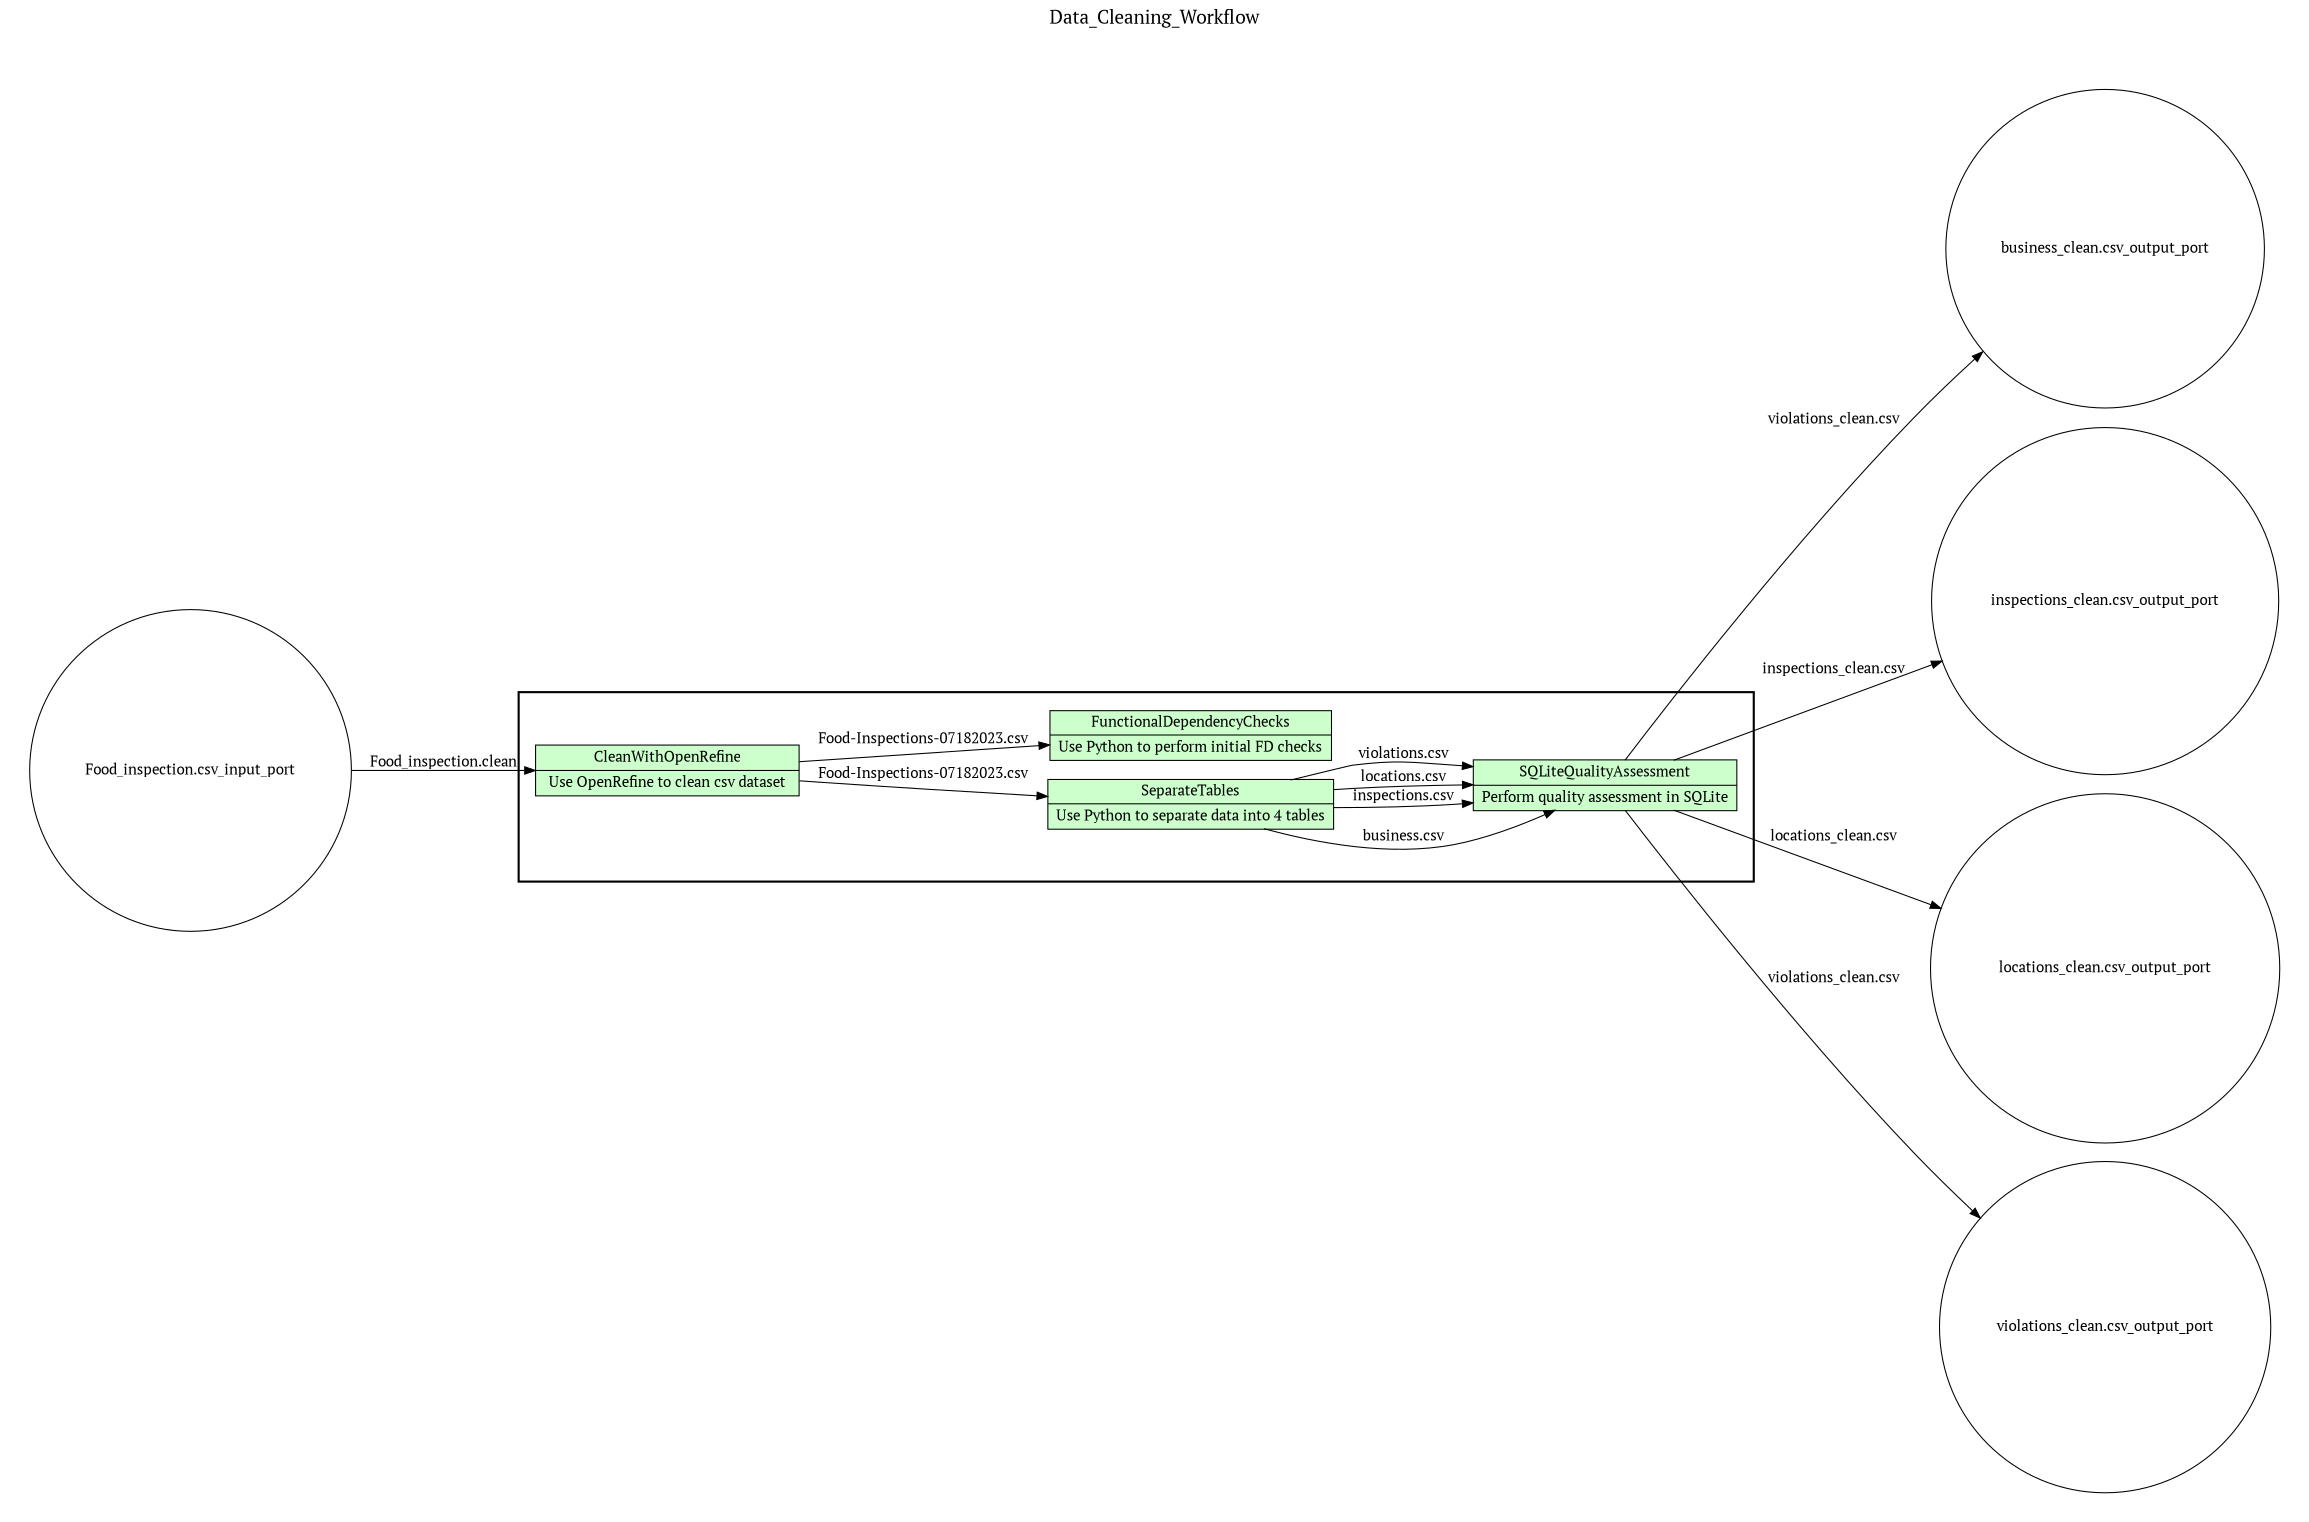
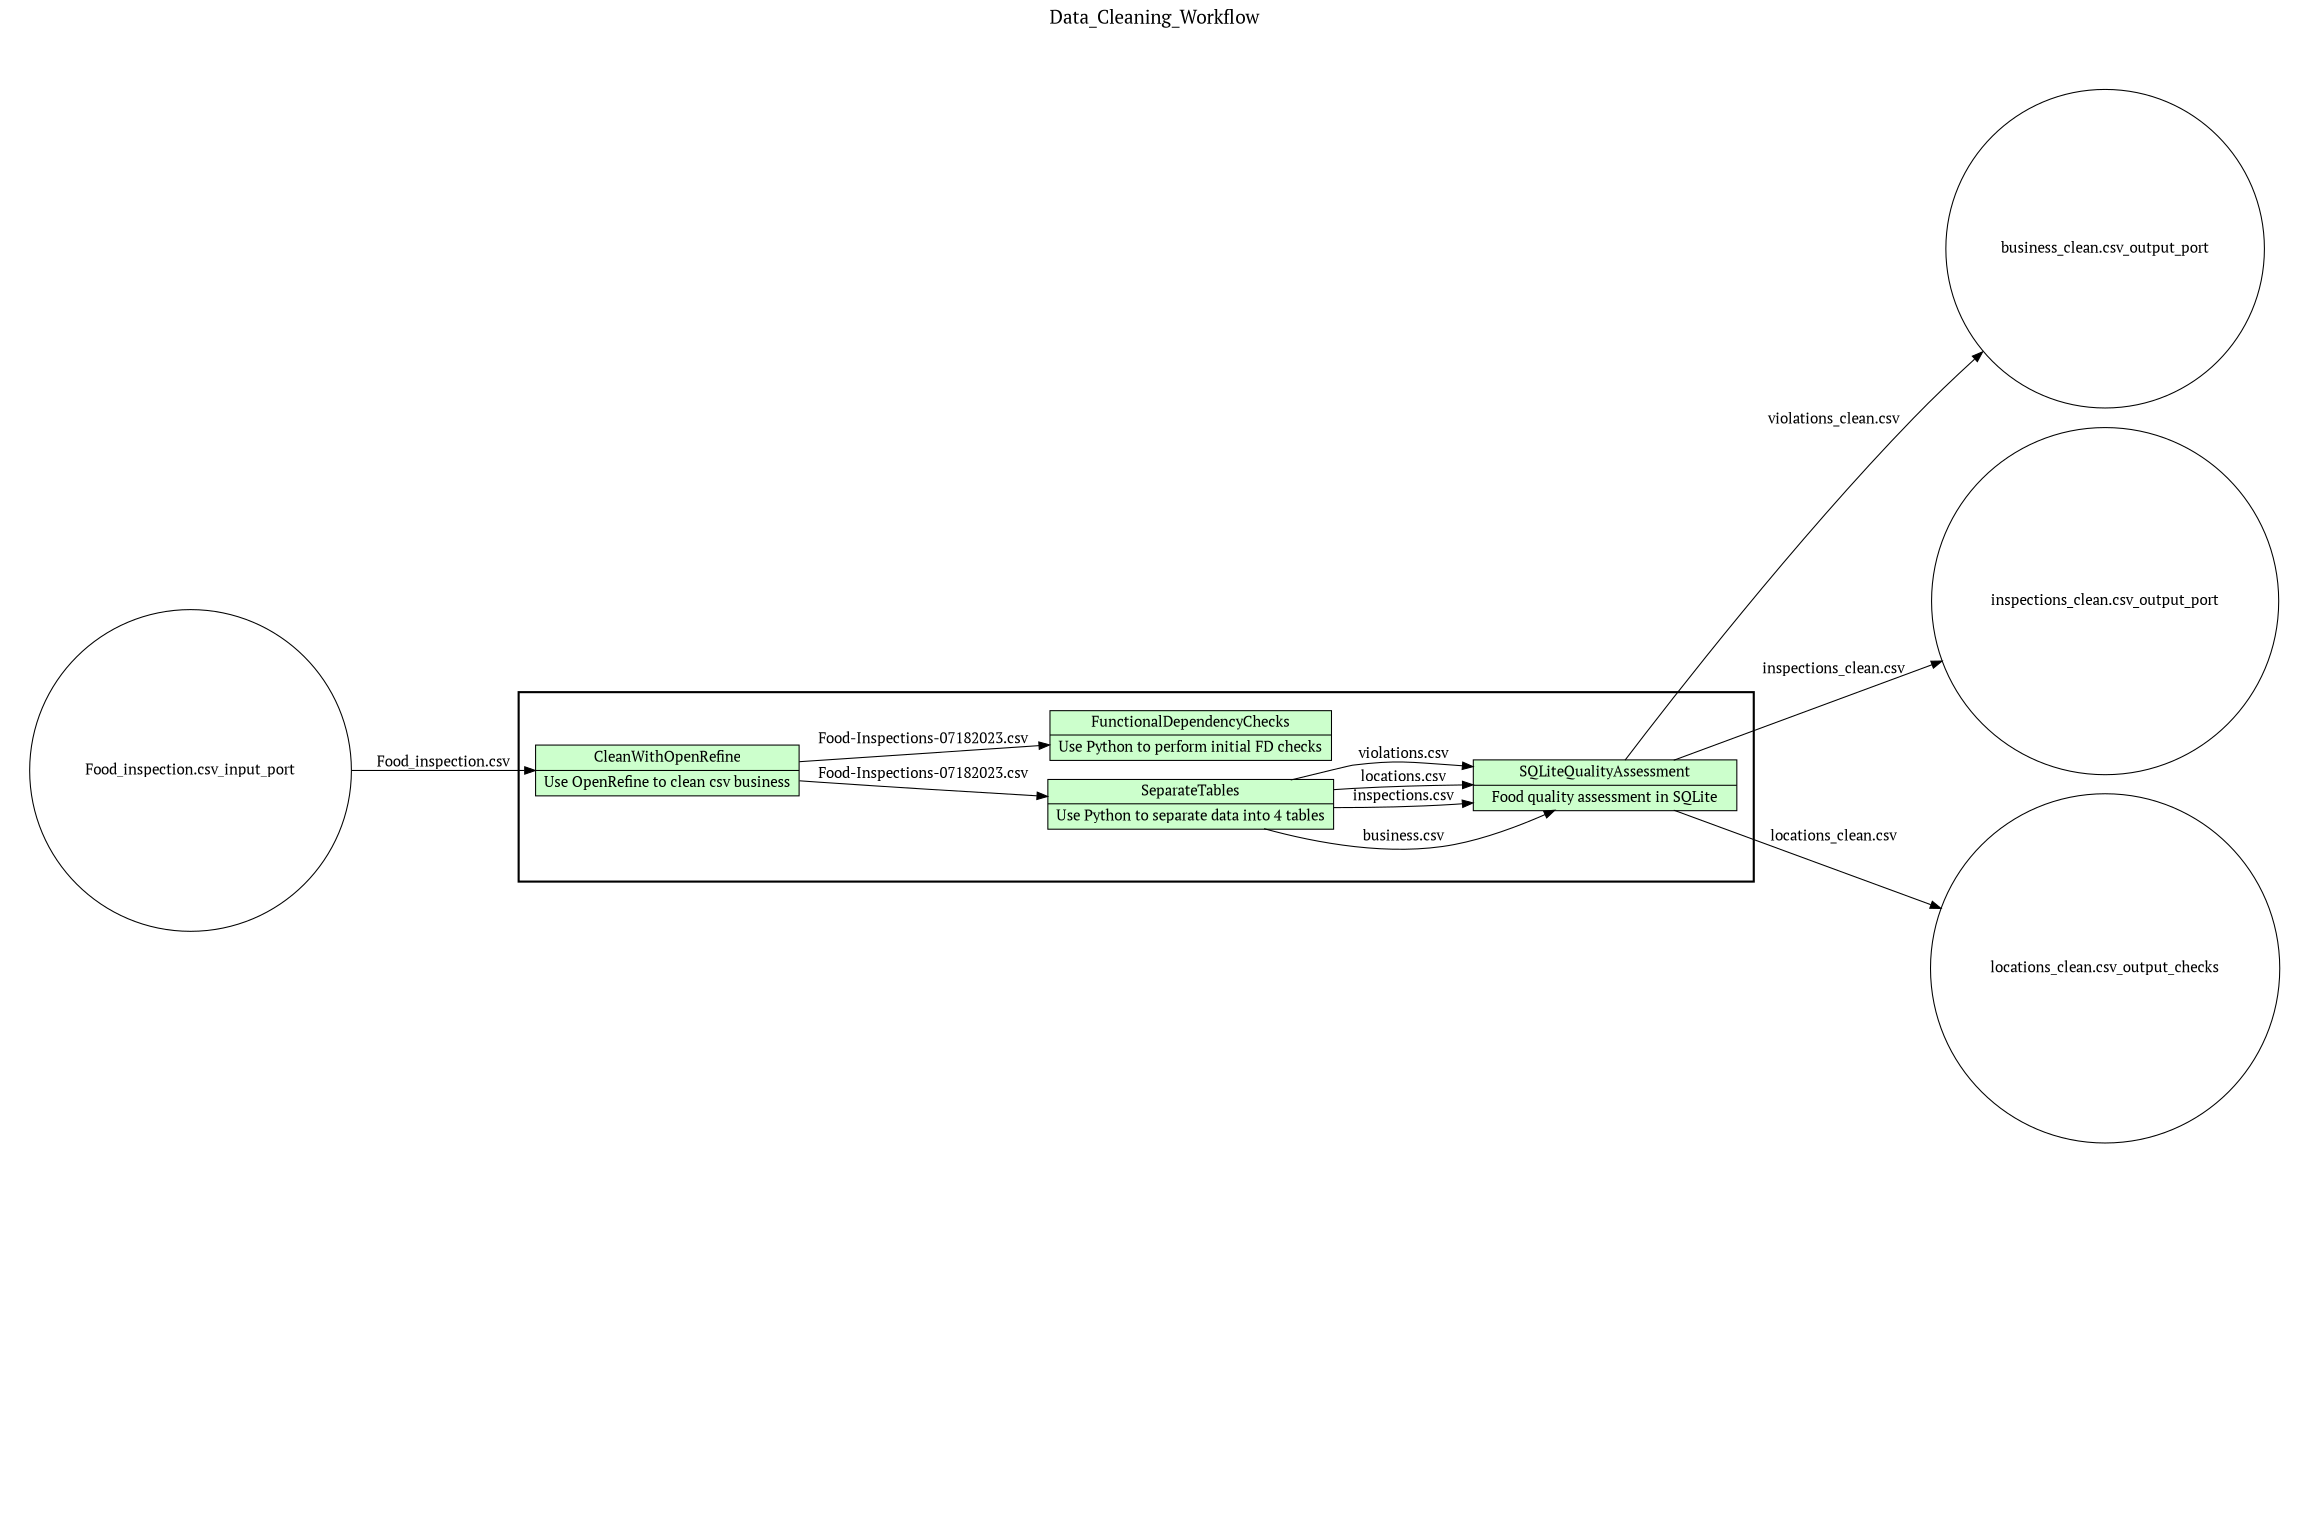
(444, 763) -> (444, 763)
(667, 783) -> (667, 783)
(1605, 797) -> (1605, 797)
(2105, 968) -> (2105, 968)
(2105, 1327) -> none
